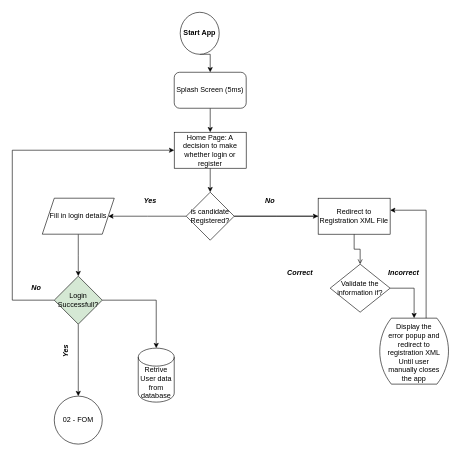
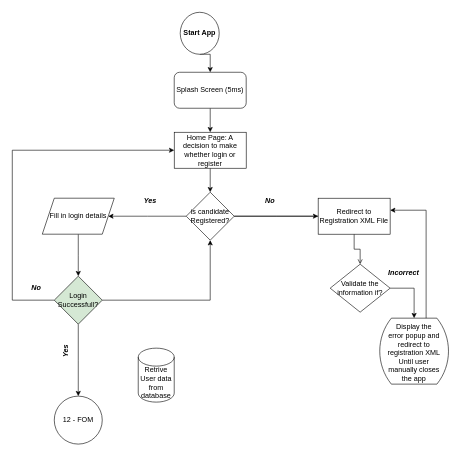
(300, 273) -> none
(156, 342) -> (210, 245)
(78, 420) -> (78, 420)
